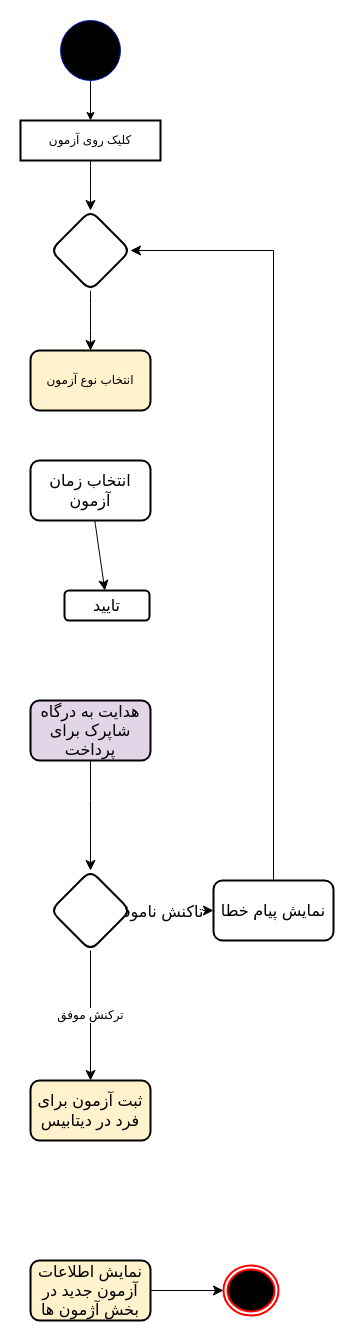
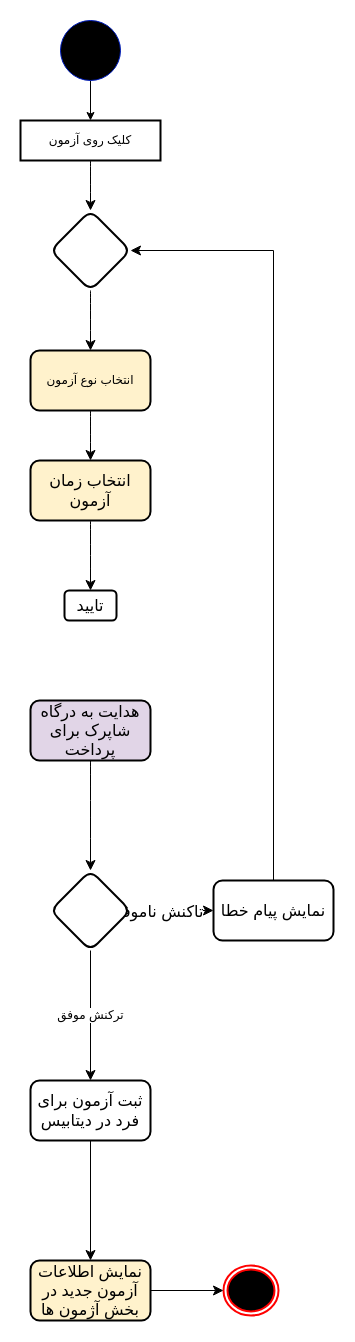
none -> (91, 432)
(91, 491) -> (91, 491)
(107, 606) -> (91, 606)
(91, 1111) -> (91, 1111)
none -> (91, 1197)
